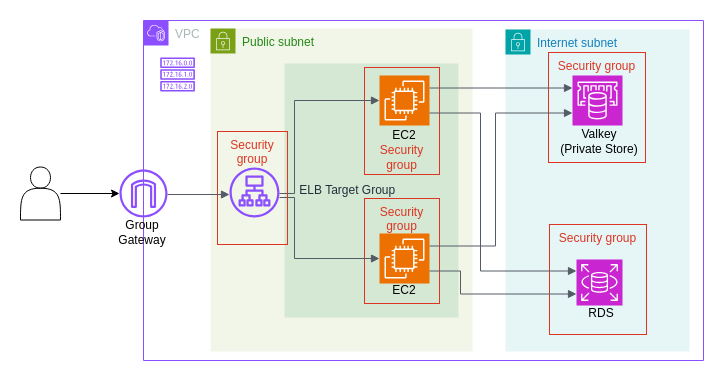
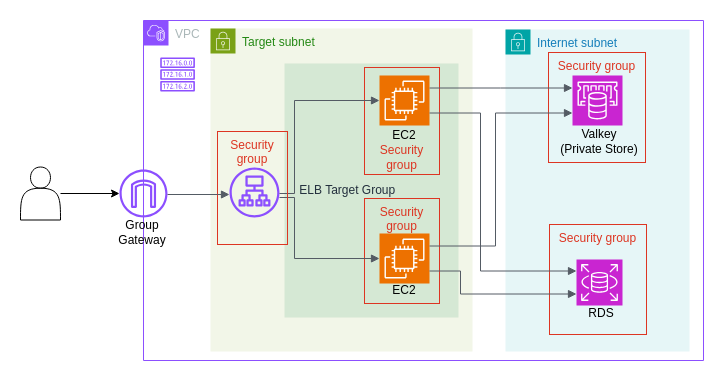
(282, 43) -> (285, 43)
